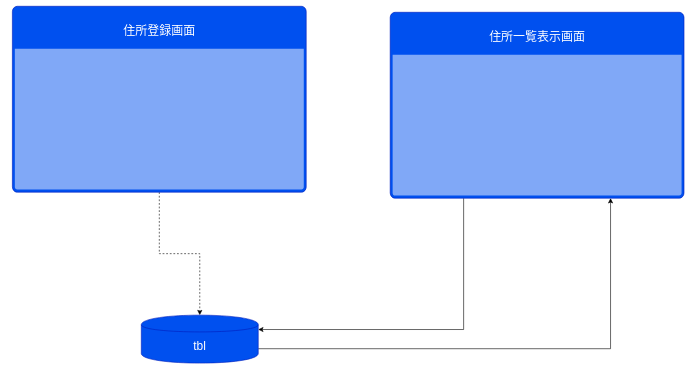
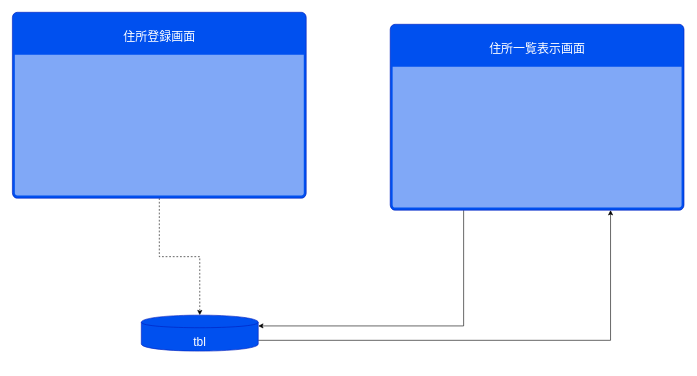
(159, 99) -> (159, 105)
(537, 105) -> (537, 117)
(200, 339) -> (200, 333)
